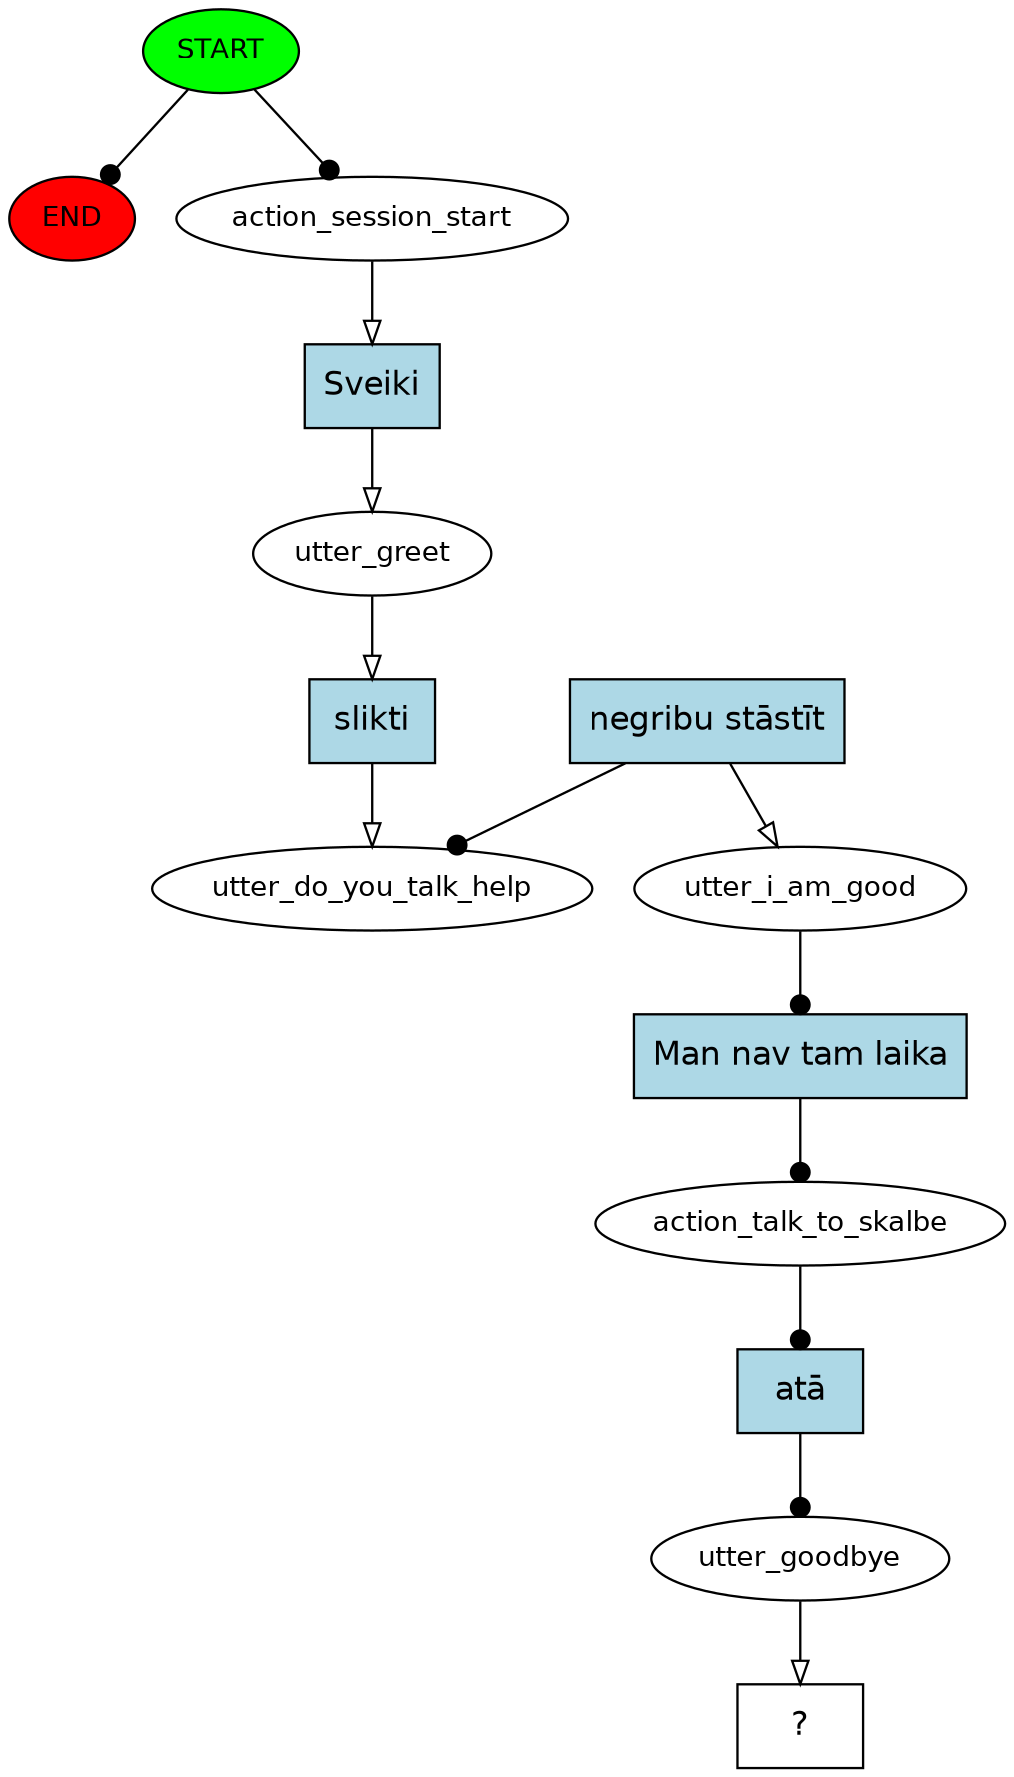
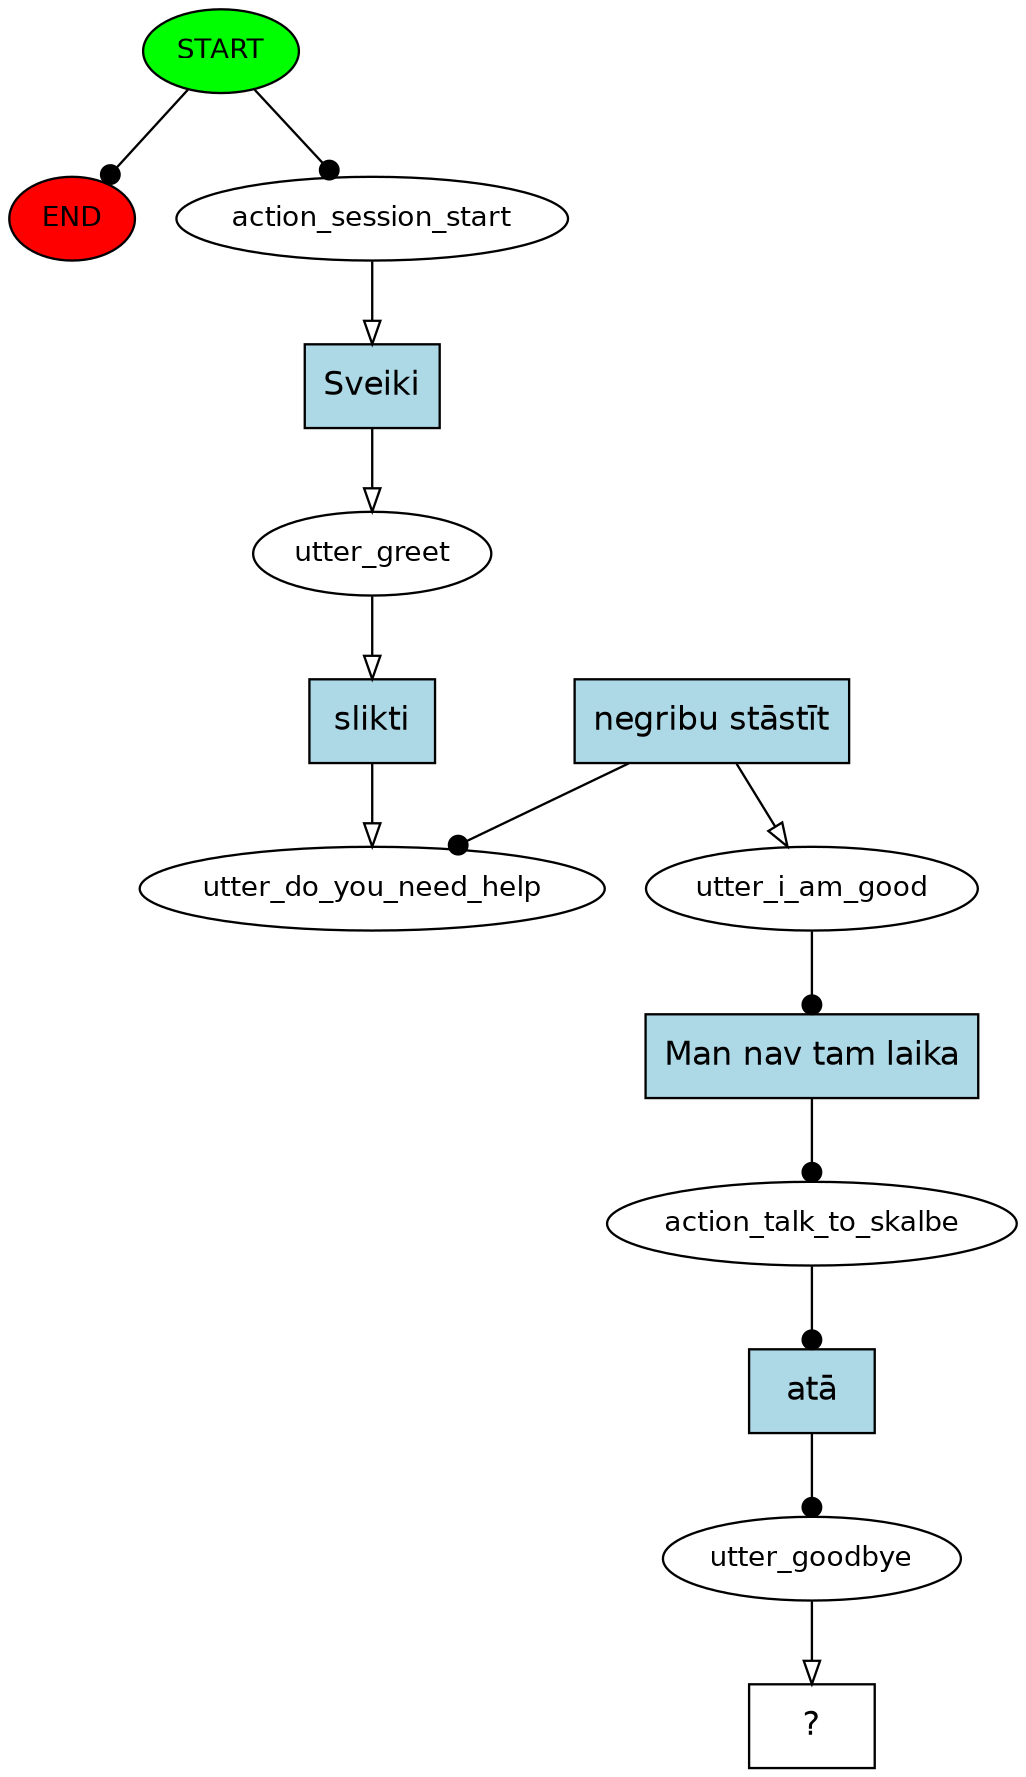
(372, 889) -> (372, 889)
